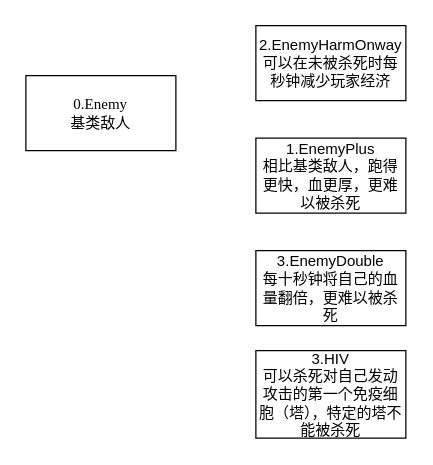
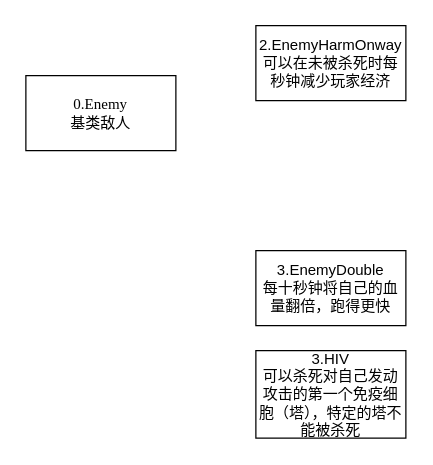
(331, 176) -> none
(331, 288) -> (331, 288)
